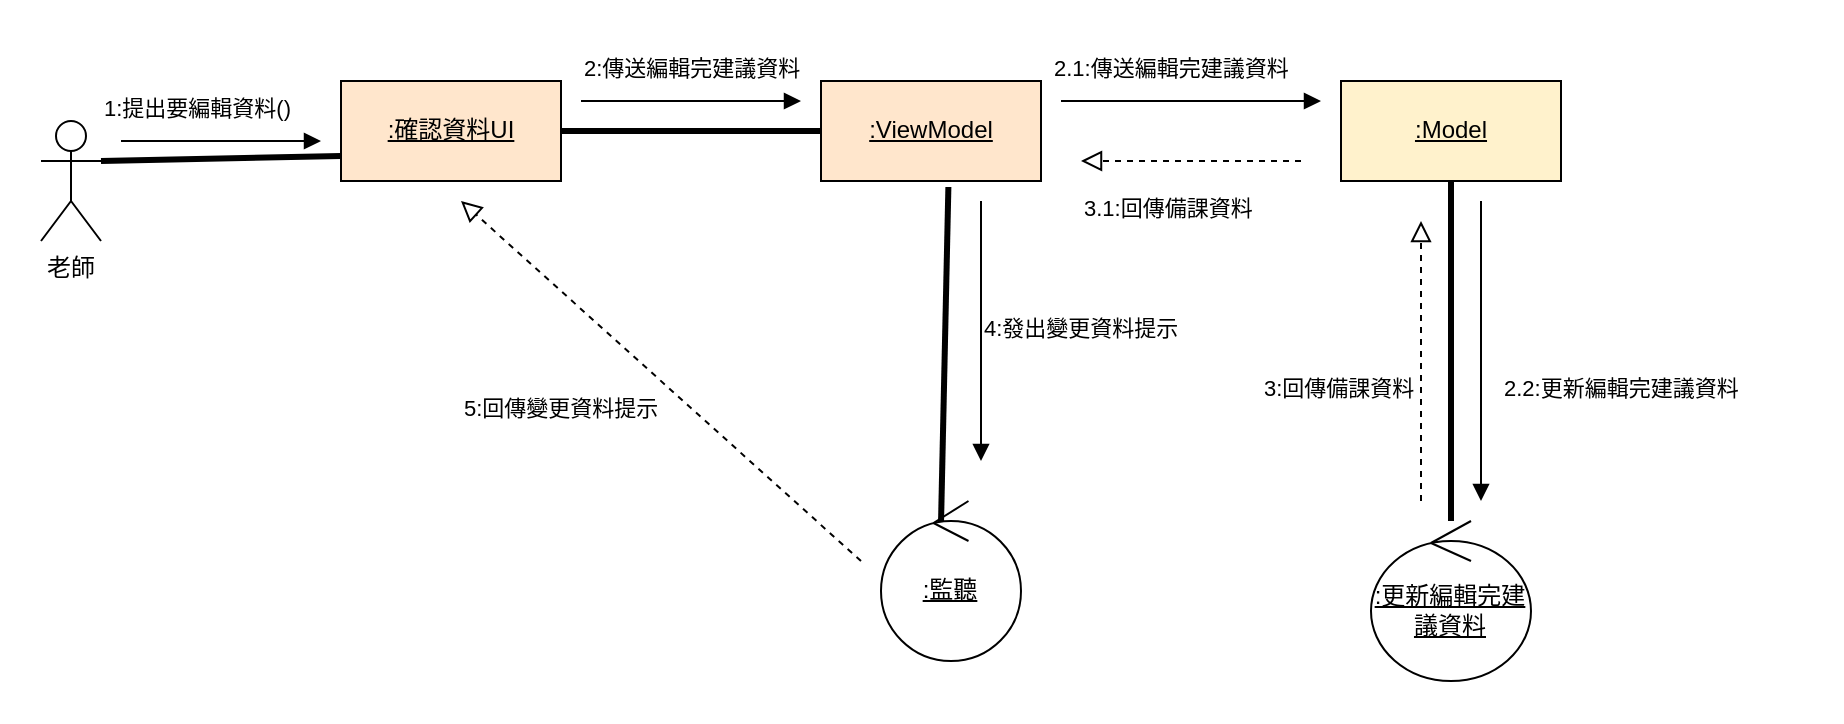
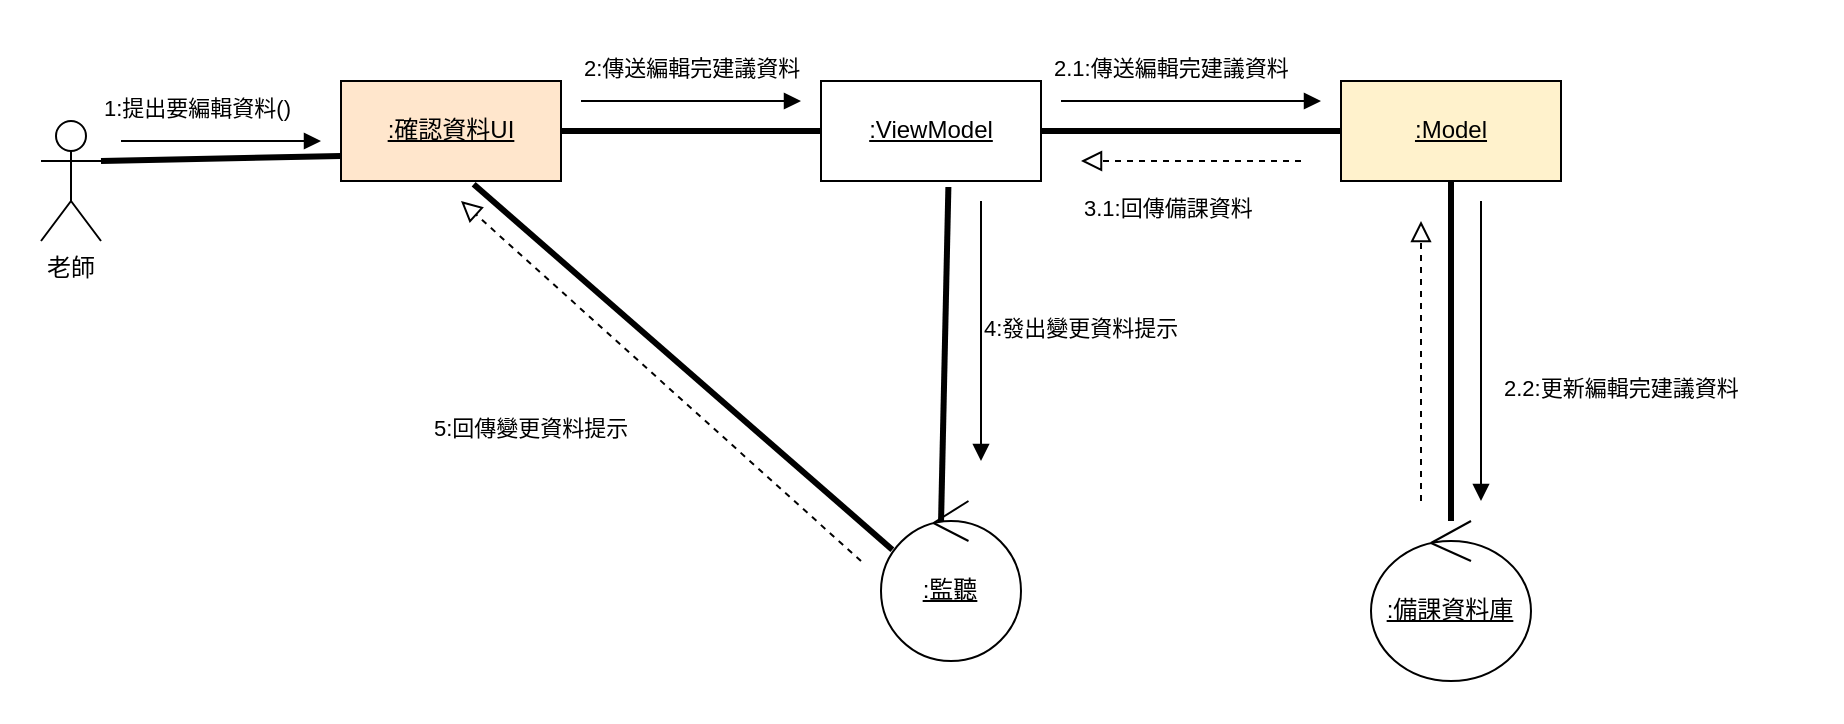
(931, 131) -> (931, 131)
none -> (1191, 131)
none -> (683, 367)
(1371, 401) -> none
(591, 421) -> (561, 441)
(1451, 611) -> (1451, 611)
